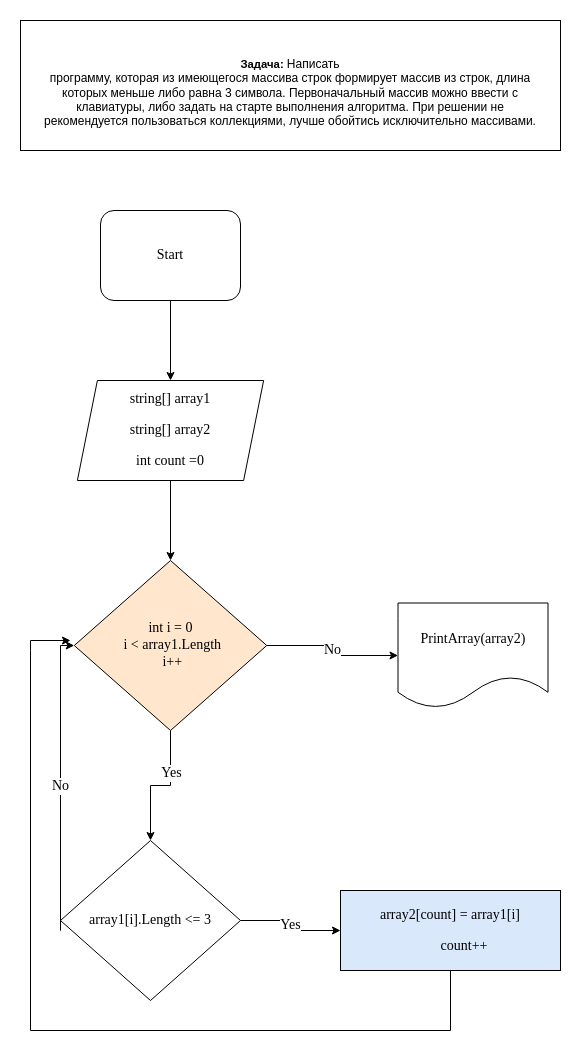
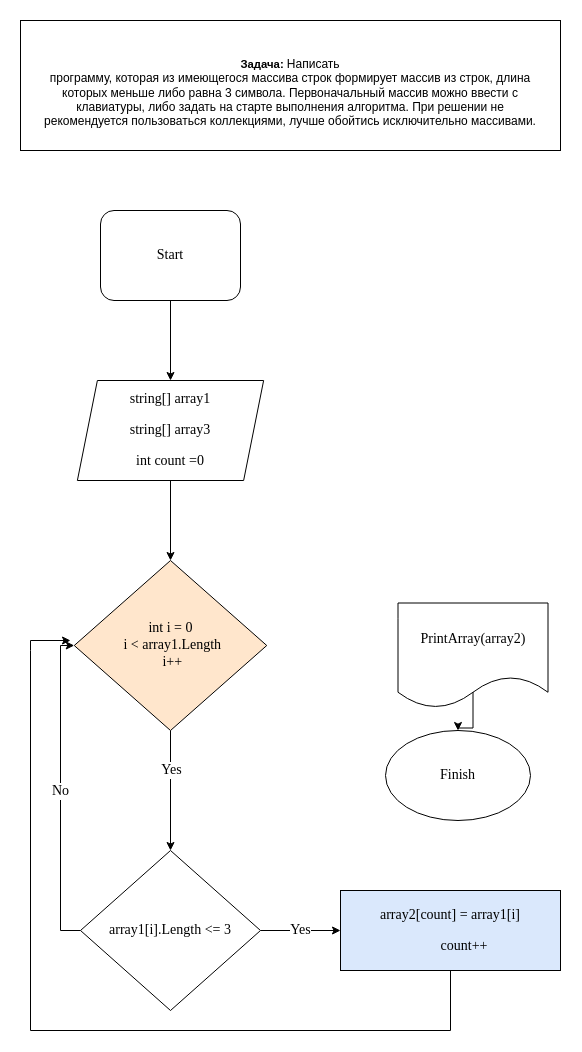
(171, 431) -> (171, 431)
(304, 646) -> none
none -> (473, 719)
none -> (458, 776)
(151, 921) -> (171, 931)
